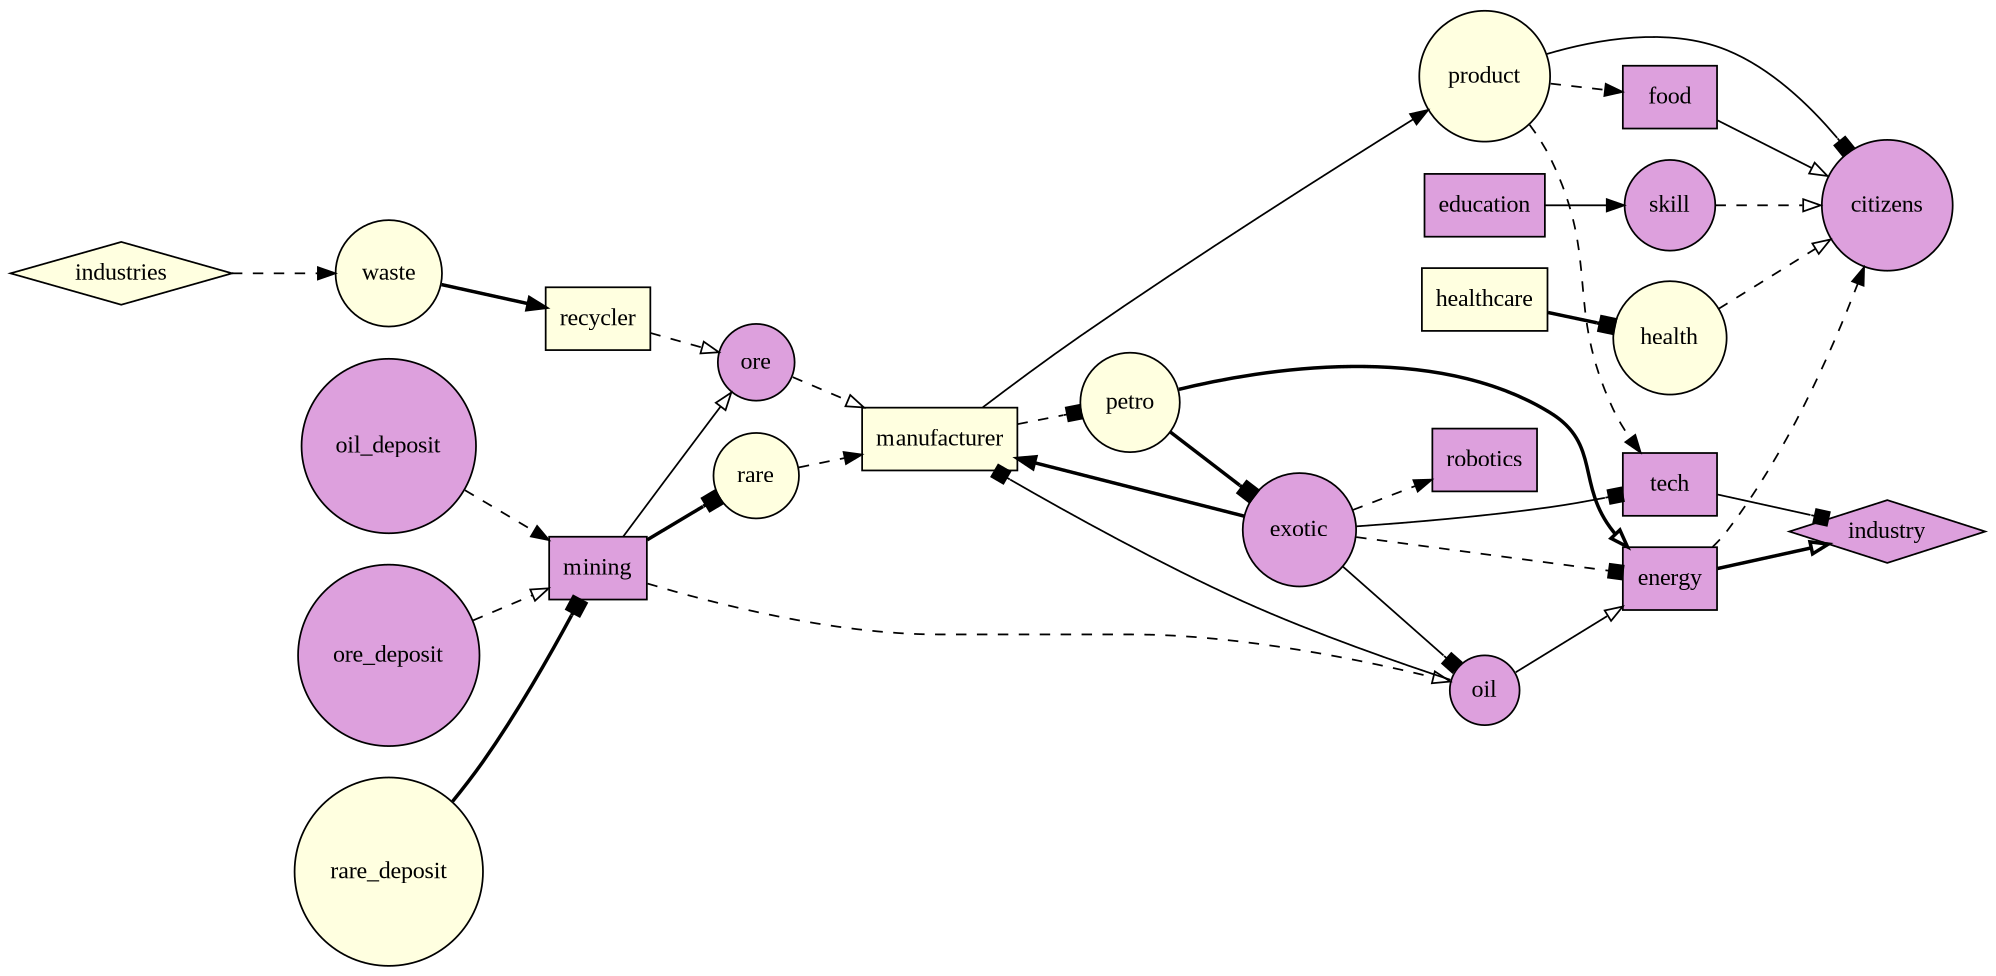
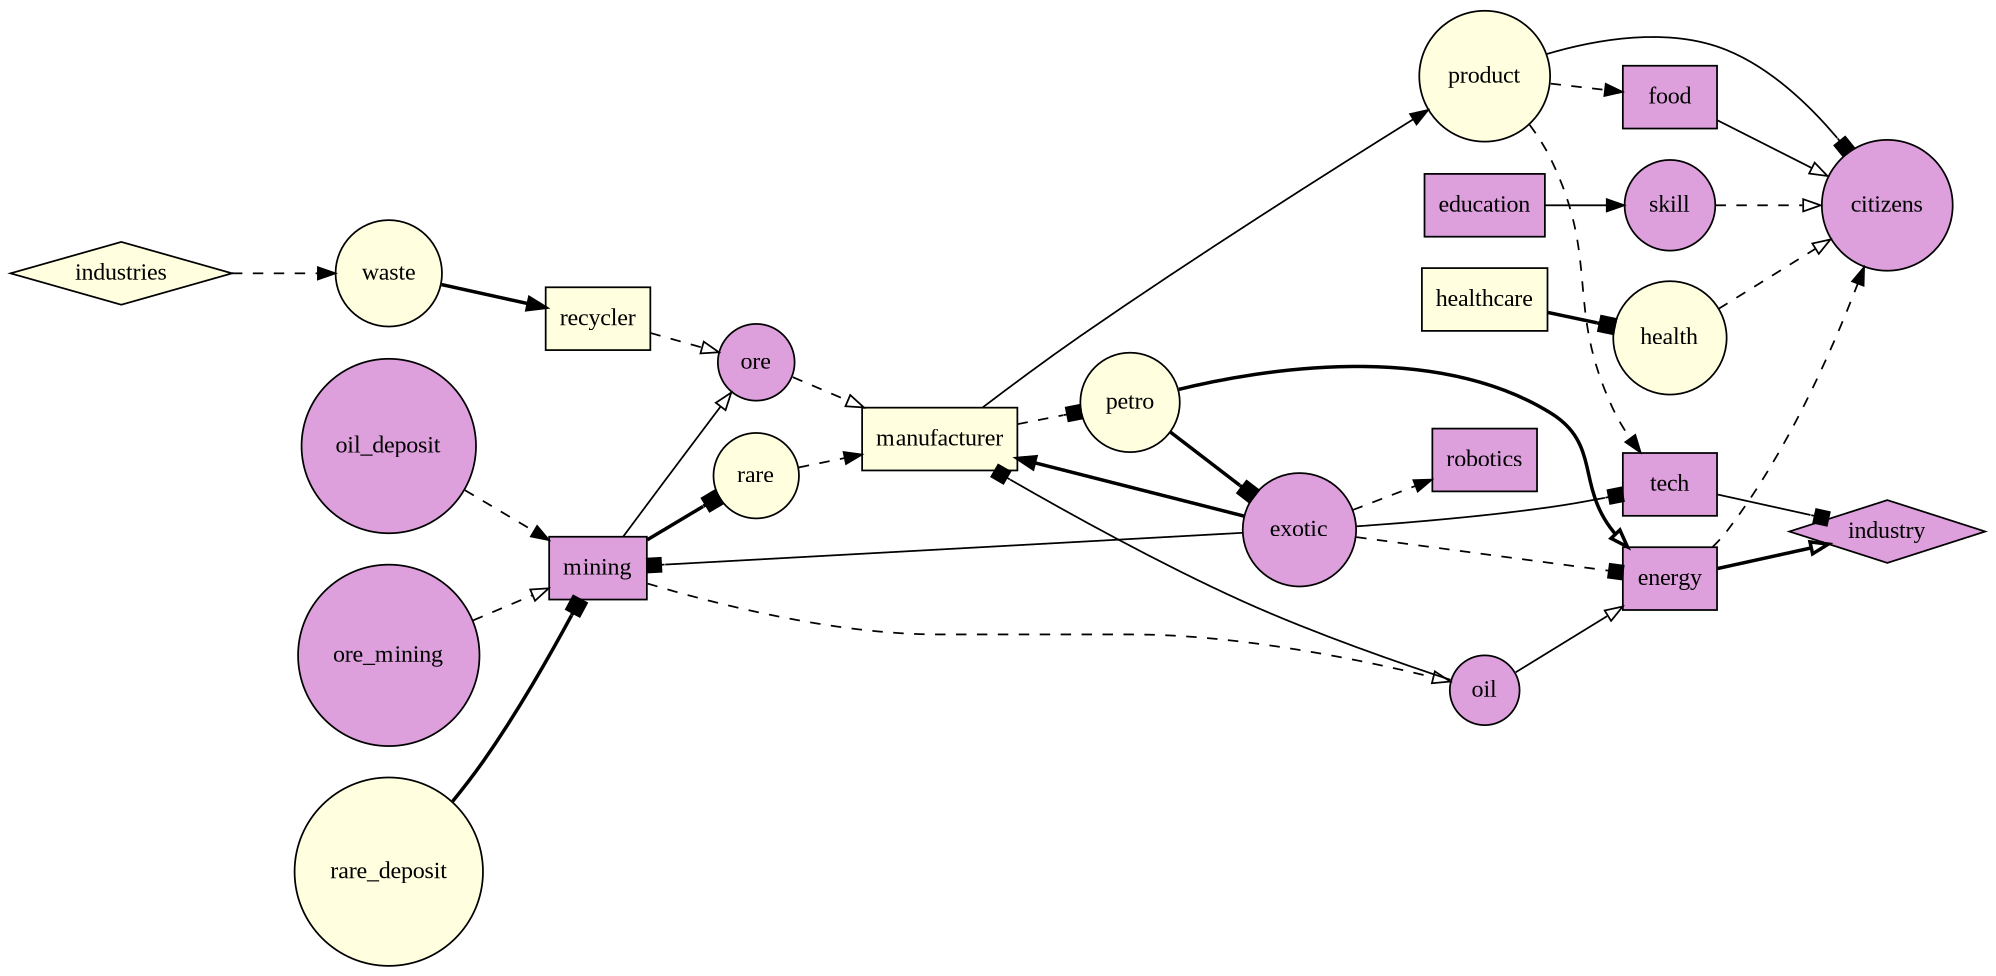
(1393, 611) -> (954, 549)
(389, 655) -> (389, 655)
